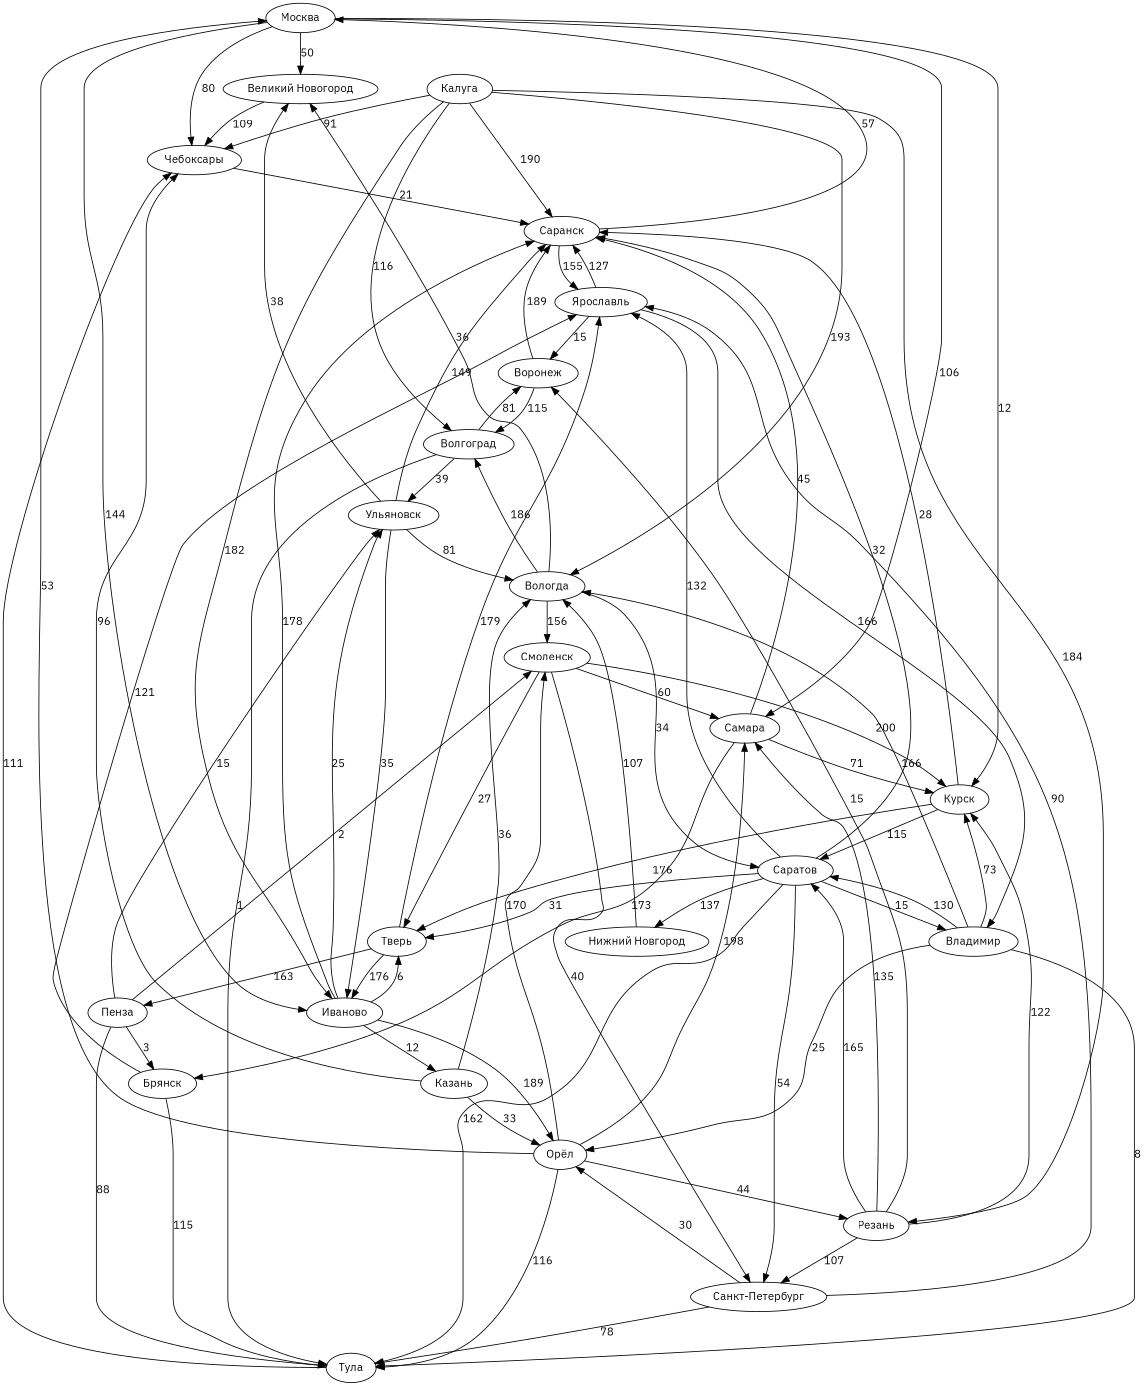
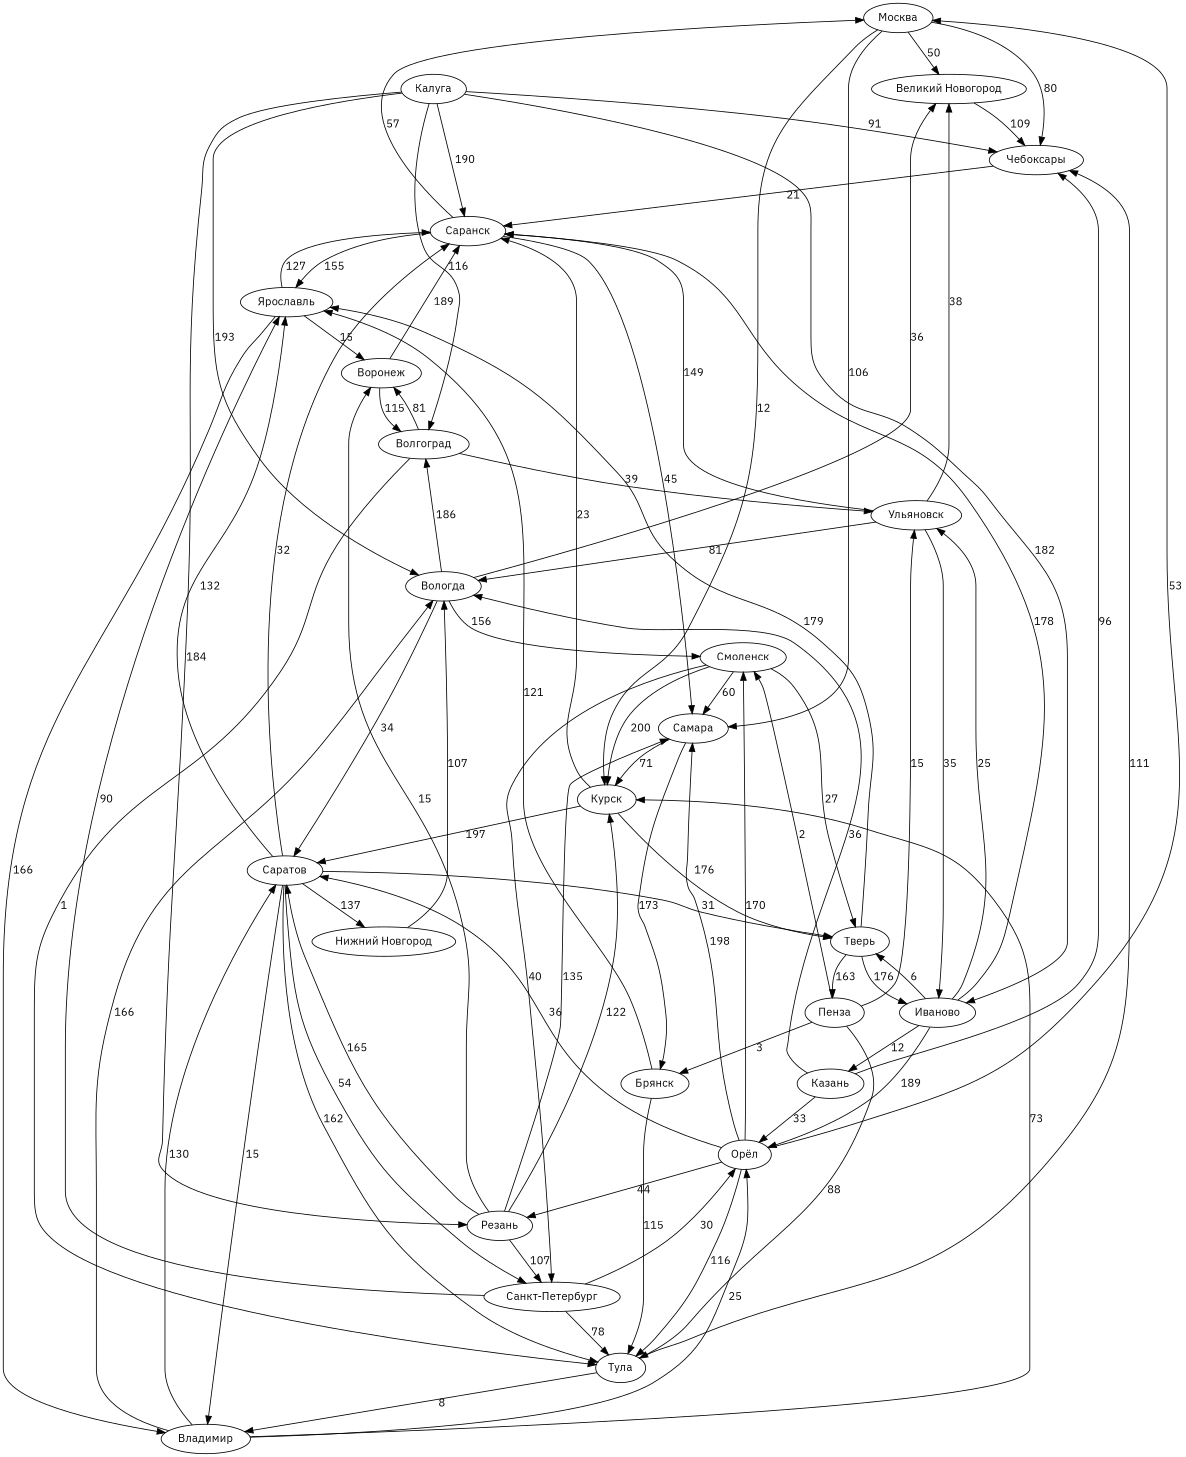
(793, 430) -> (653, 433)
(103, 480) -> none
(926, 515) -> (584, 515)
(897, 835) -> (476, 835)
none -> (539, 1011)
(971, 1331) -> (425, 1401)
